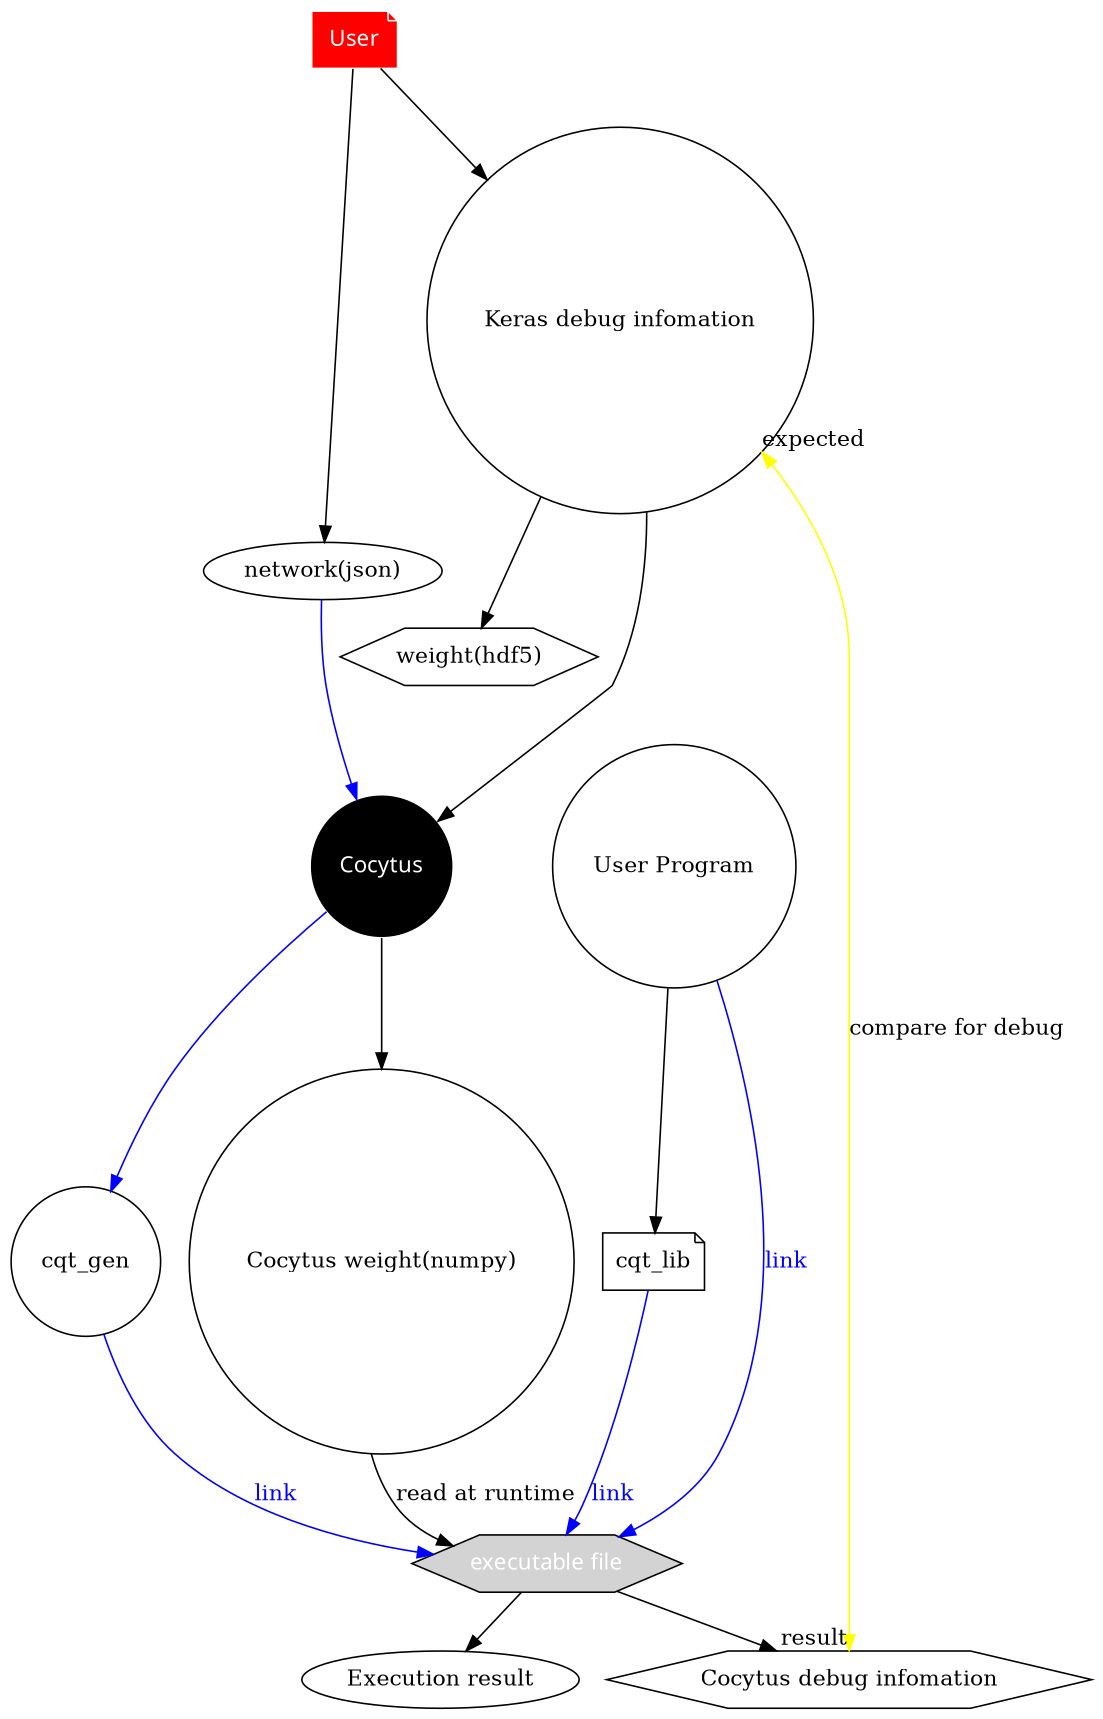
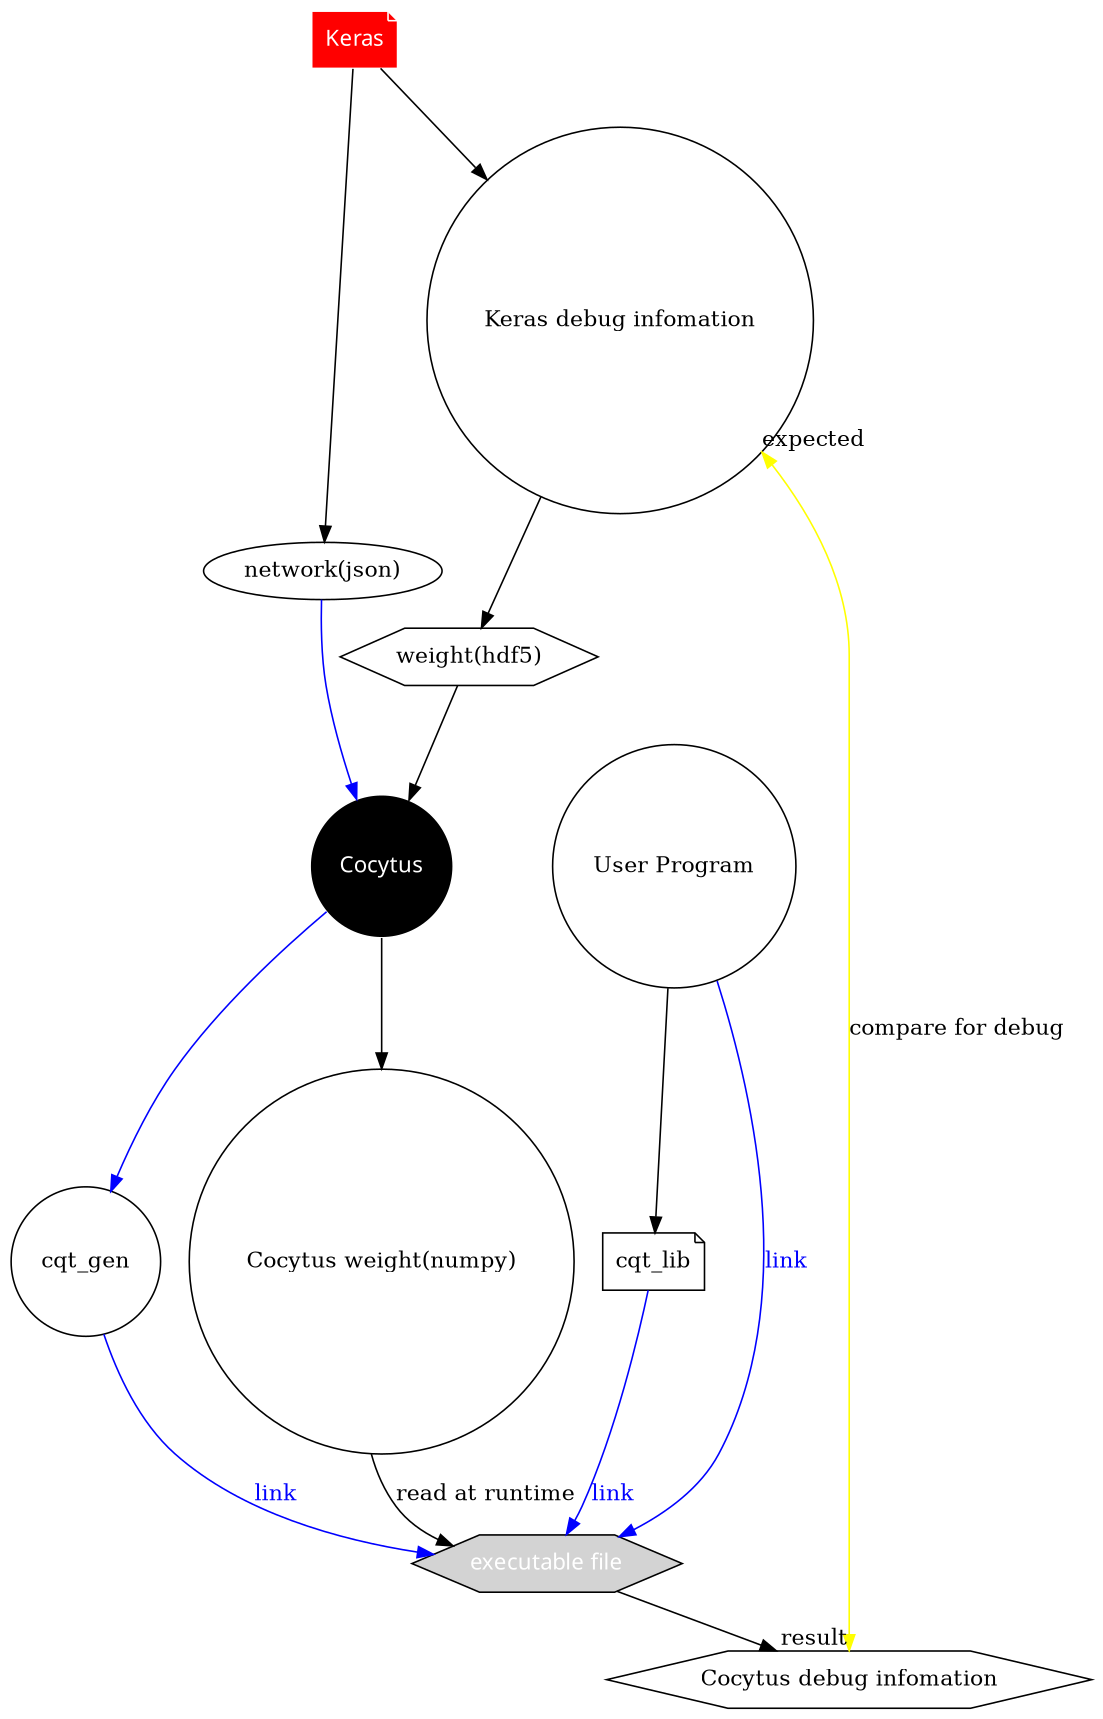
(355, 40) -> (355, 40)
(602, 694) -> (436, 736)
(441, 1680) -> none
